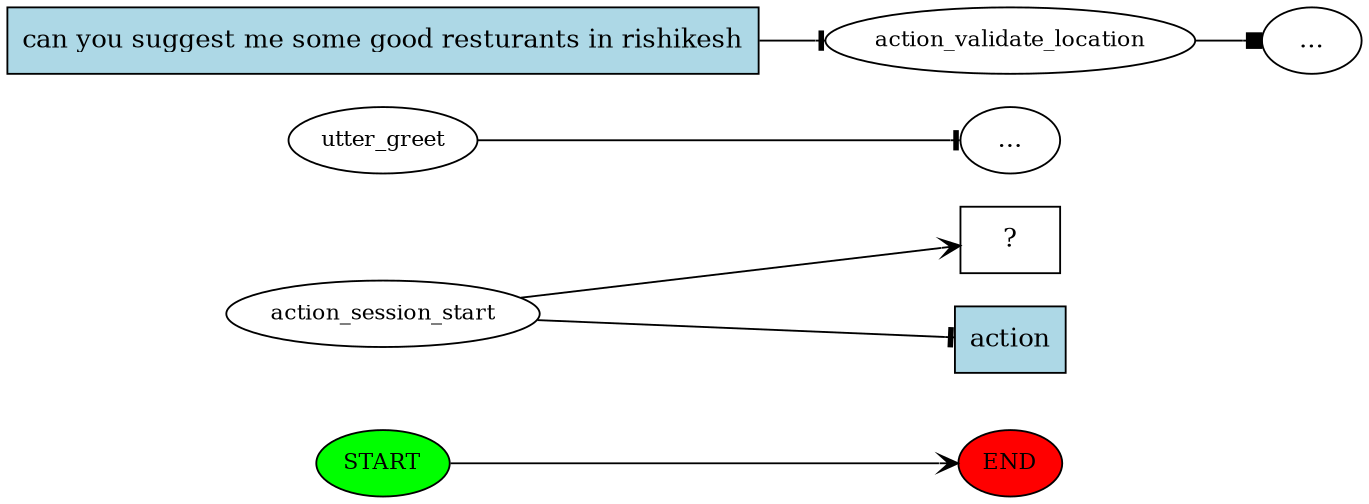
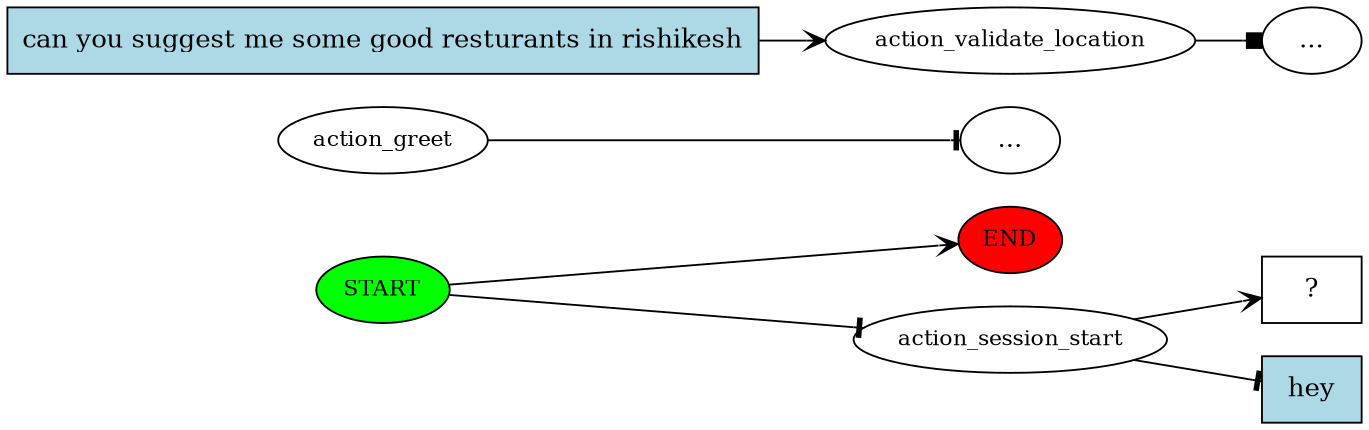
(787, 41) -> (783, 41)
(383, 140) -> (383, 140)
none -> (651, 311)
(1010, 340) -> (1312, 389)
